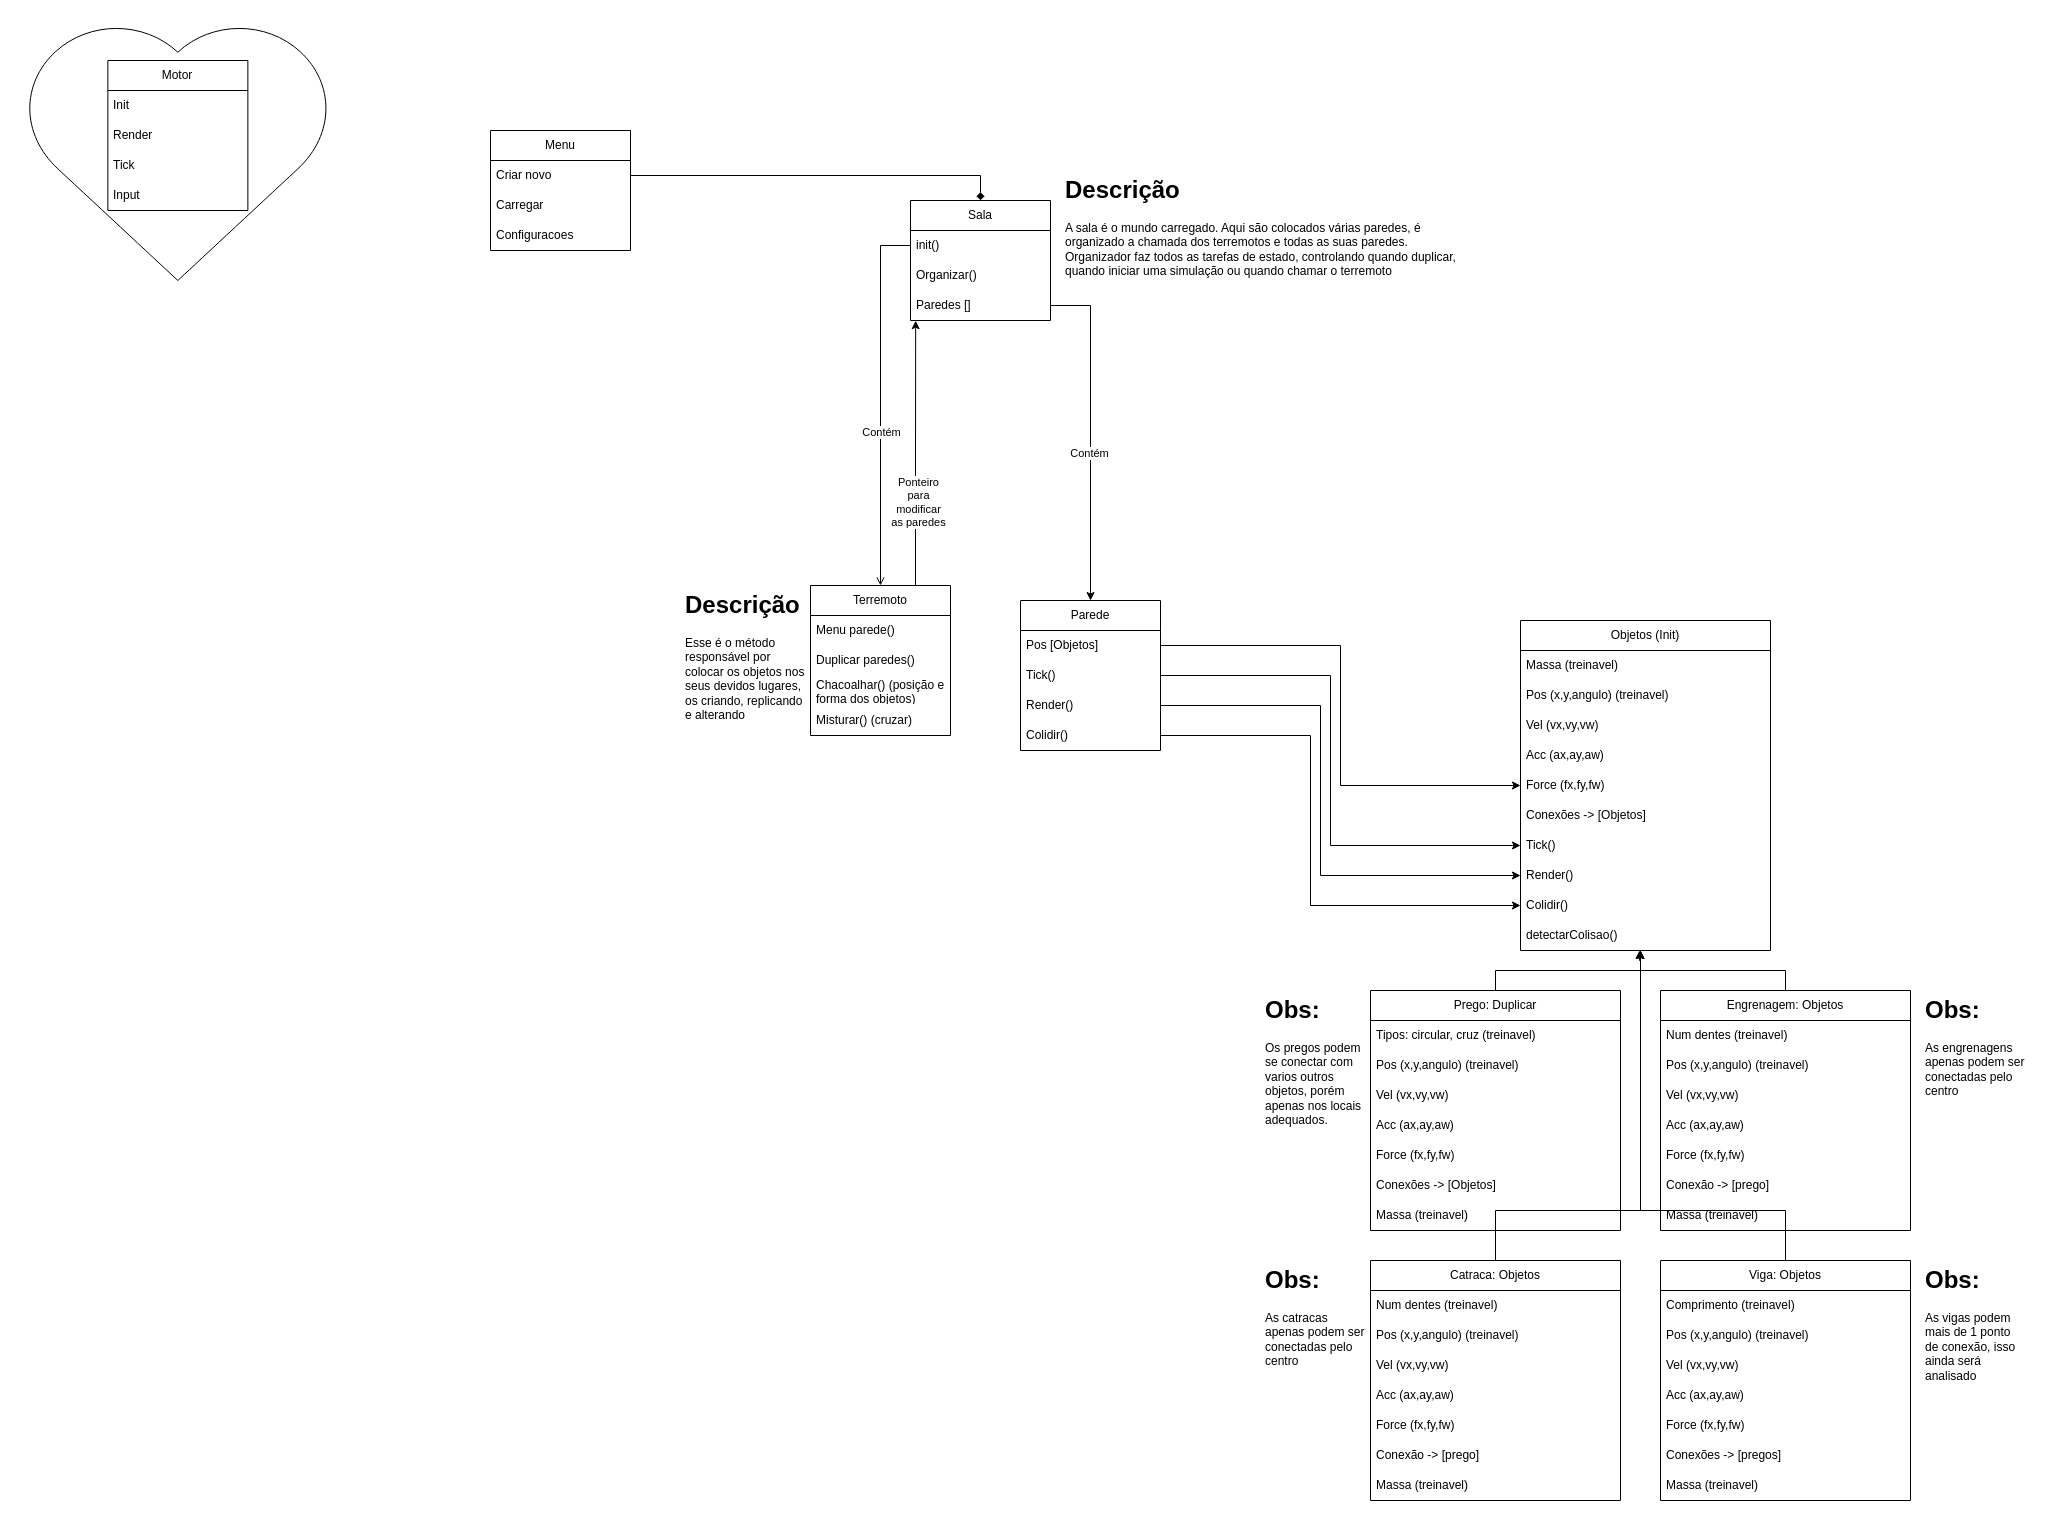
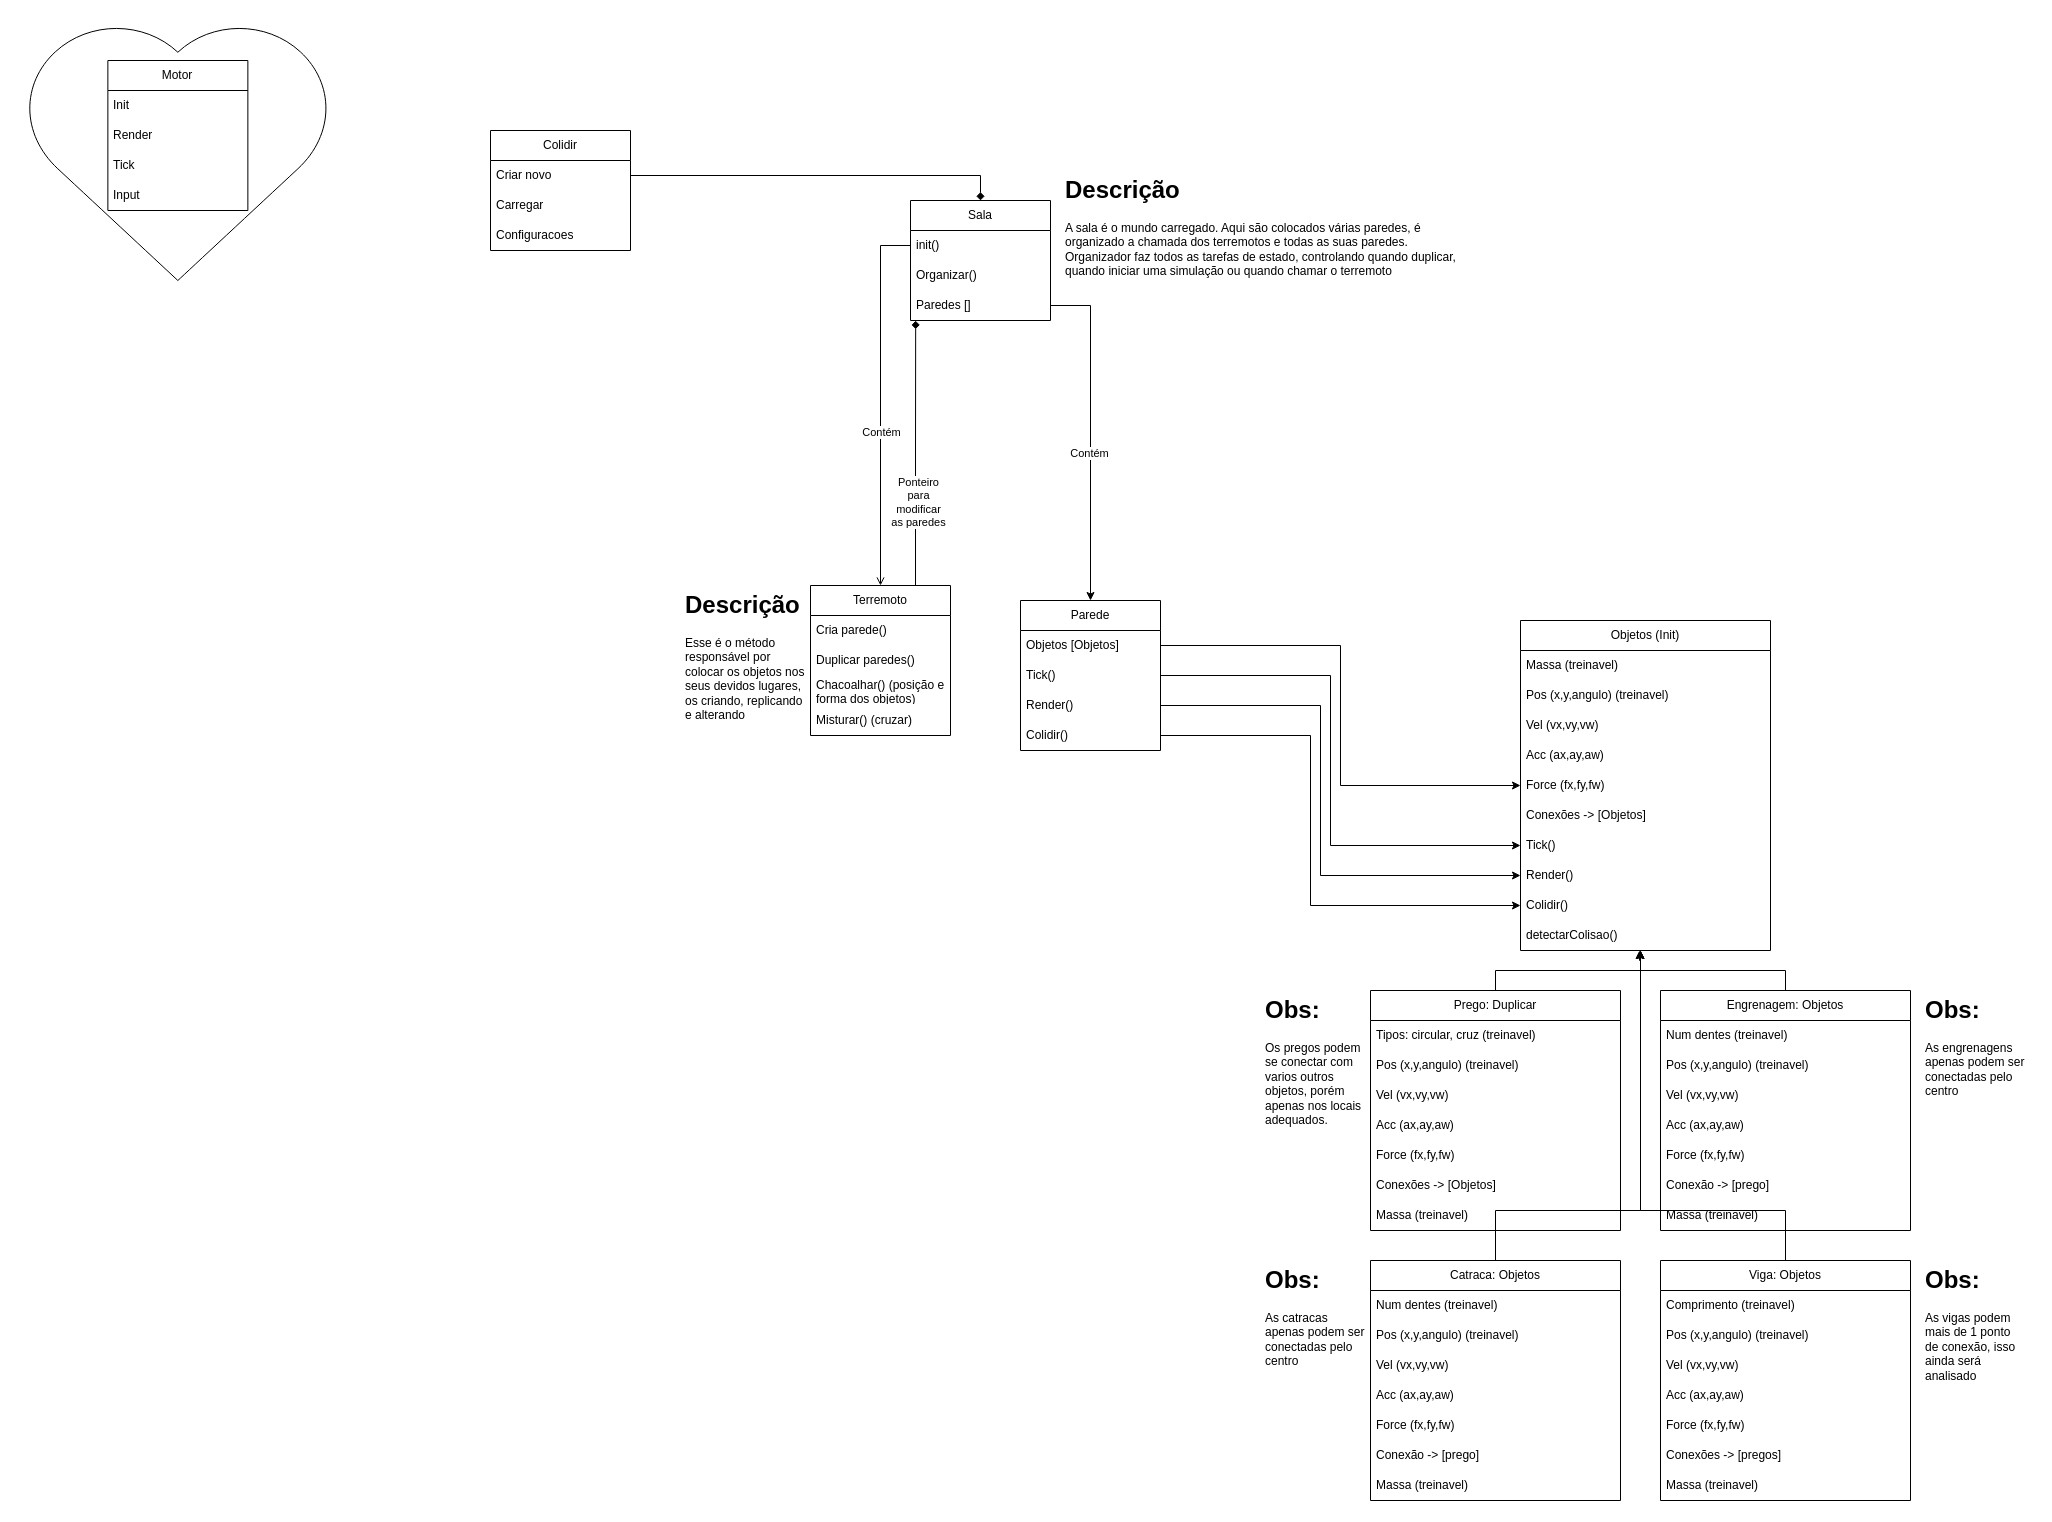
(561, 146) -> (561, 146)
(916, 329) -> (916, 329)
(859, 631) -> (857, 631)
(1069, 646) -> (1082, 646)
